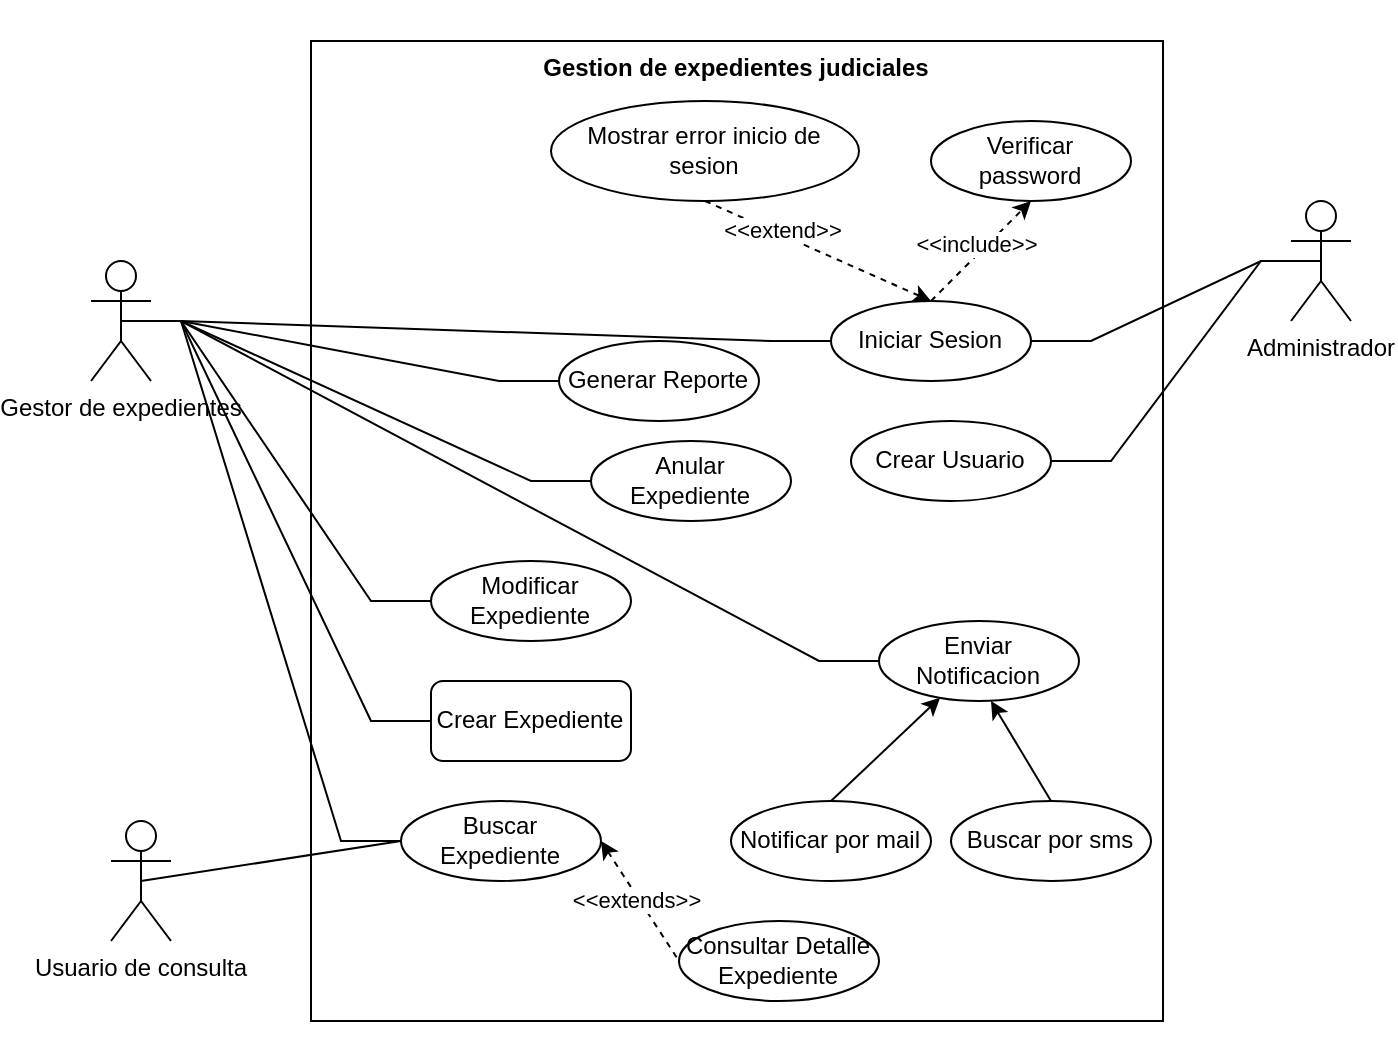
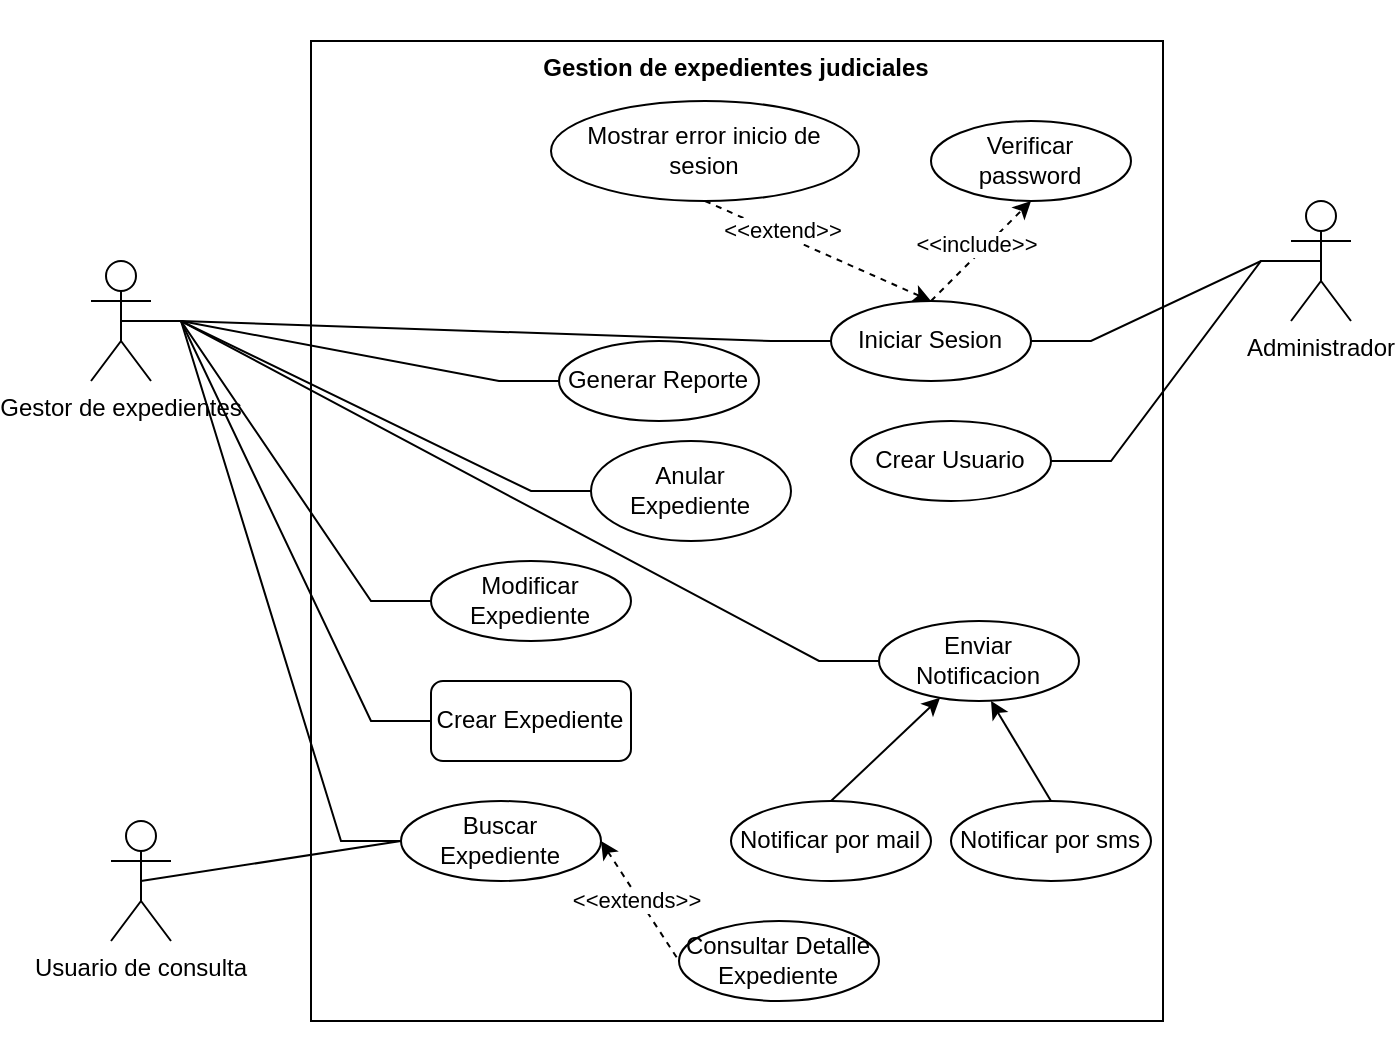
(691, 481) -> (691, 491)
(1051, 841) -> (1051, 841)
